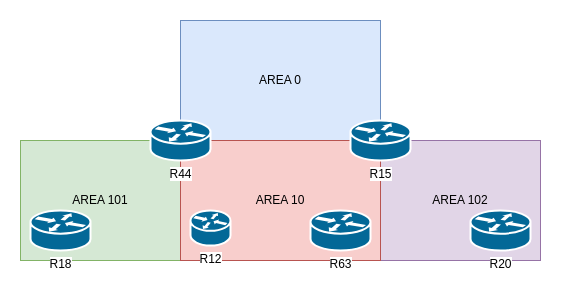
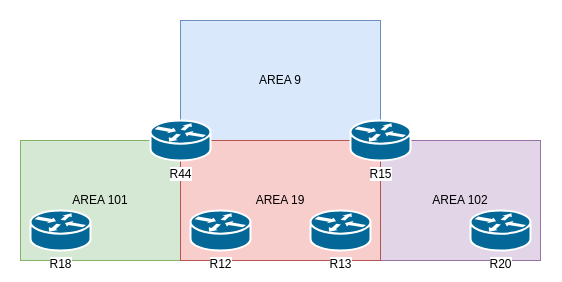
(281, 81) -> (281, 81)
(281, 201) -> (281, 201)
(211, 228) -> (221, 231)
(341, 265) -> (341, 265)
